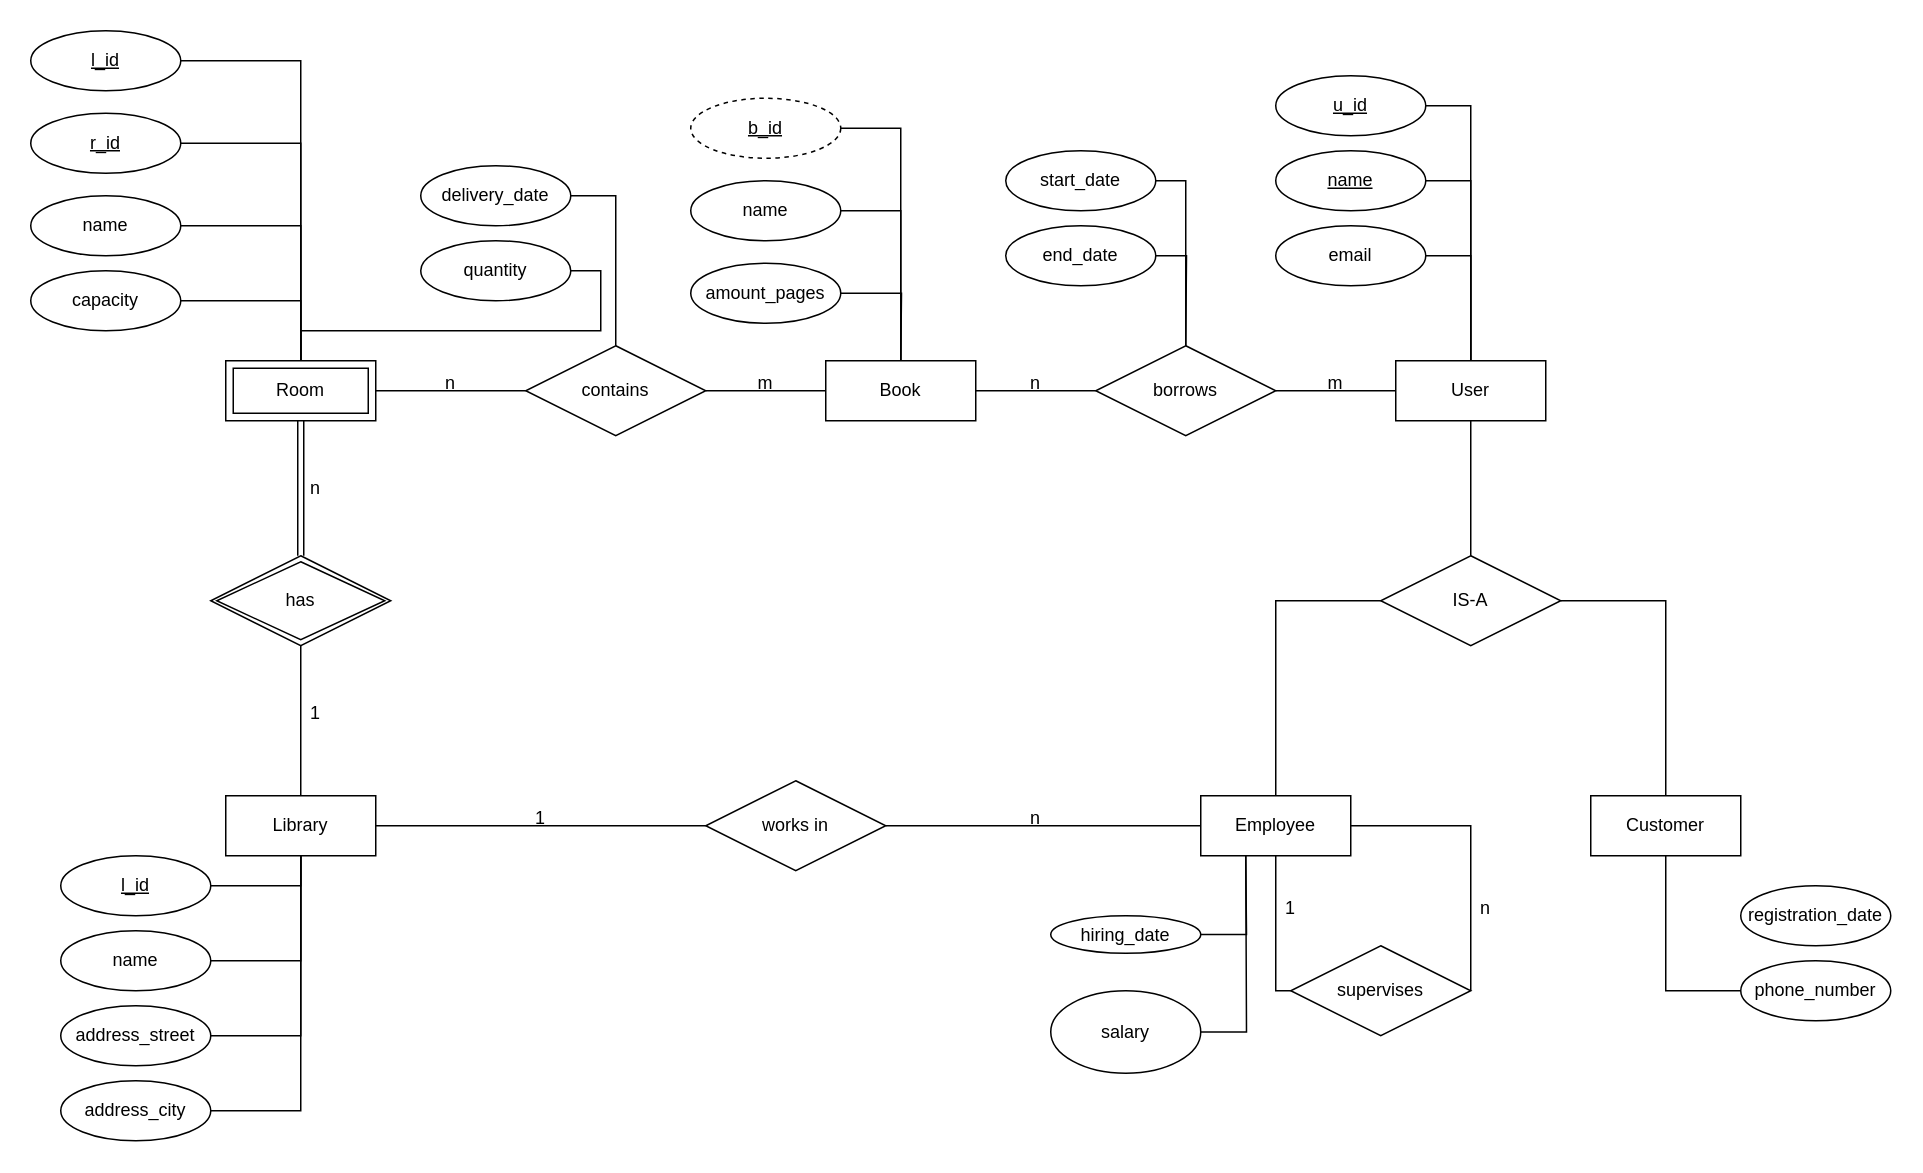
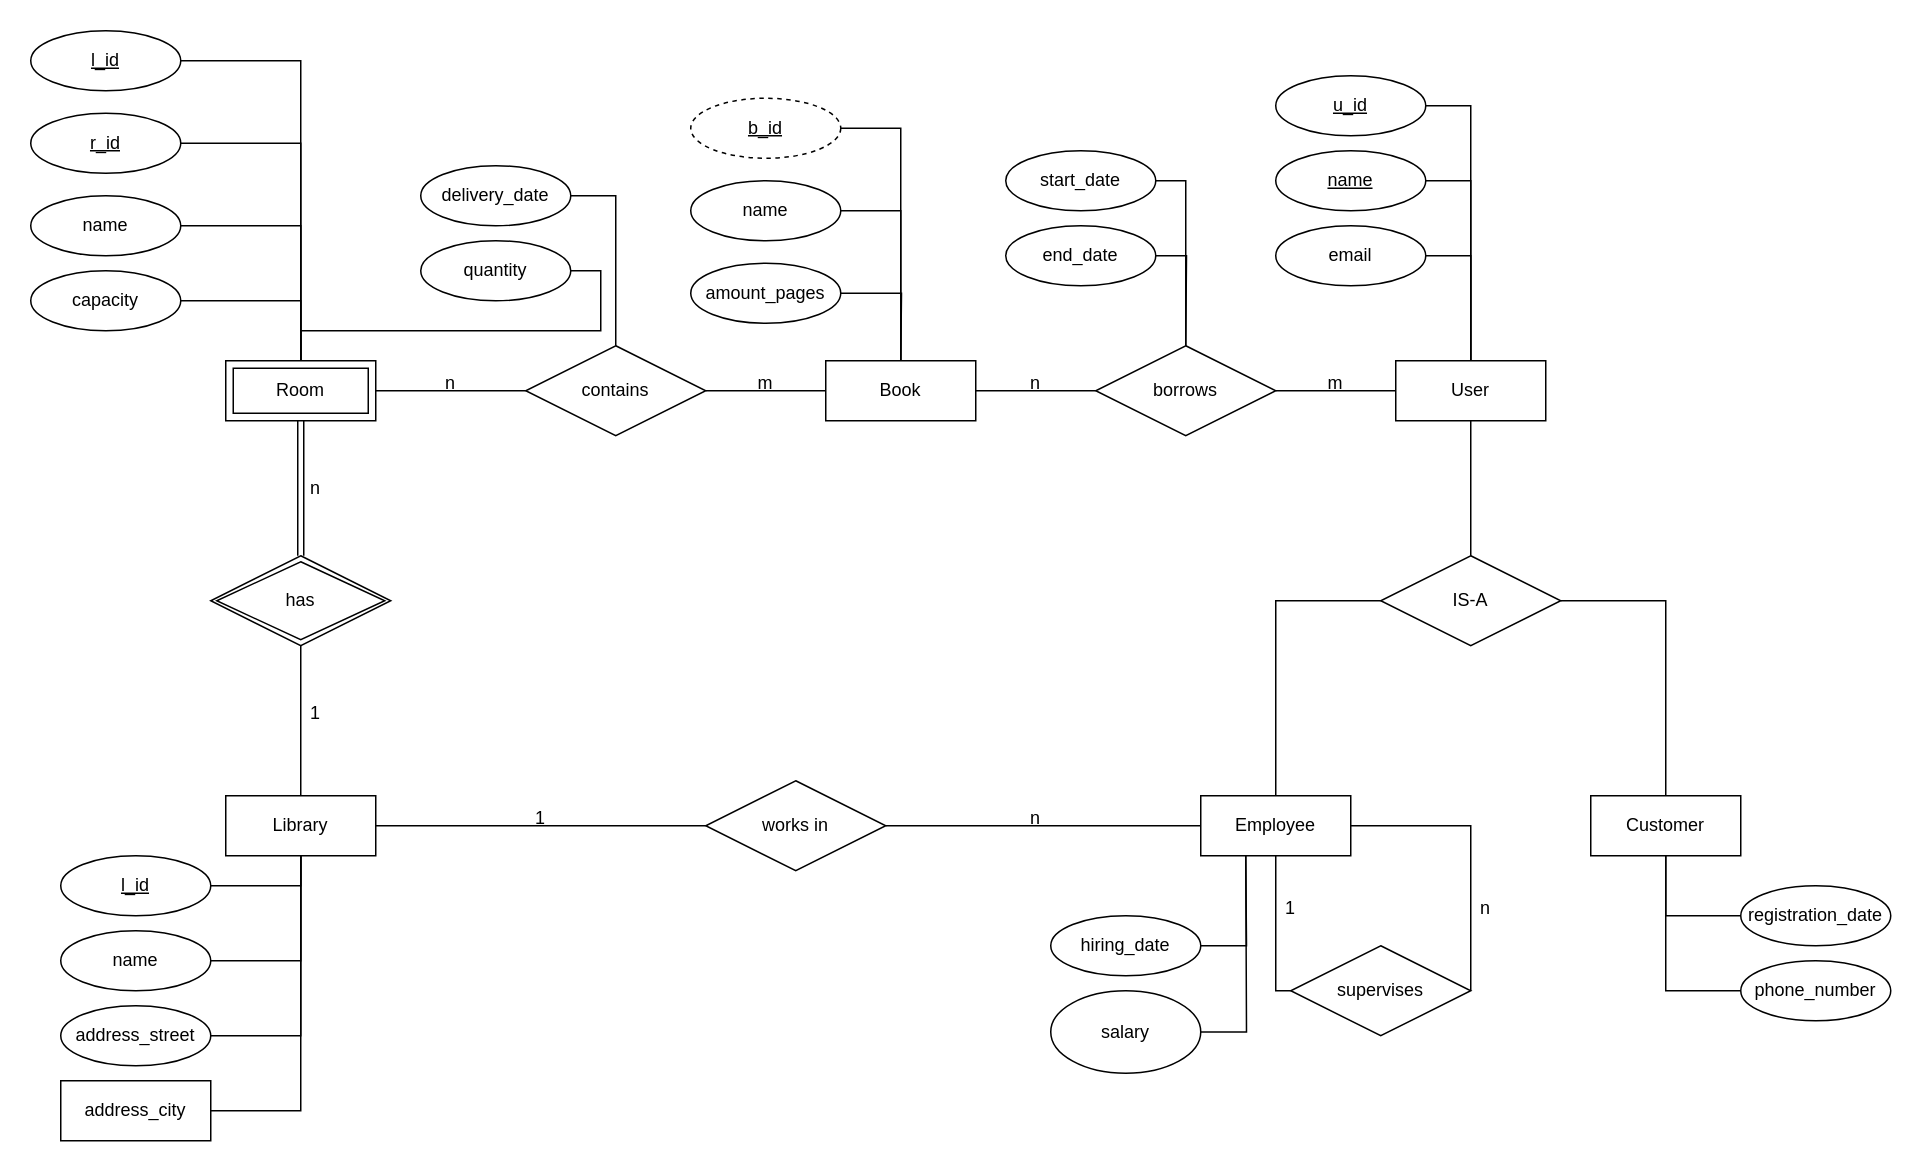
none -> (1704, 916)
(1126, 935) -> (1126, 946)
(136, 1111) -> (136, 1111)
